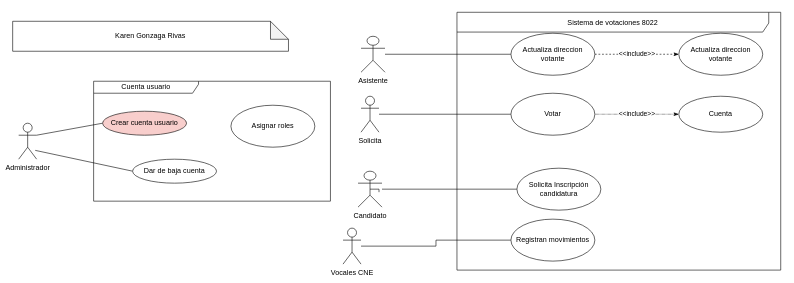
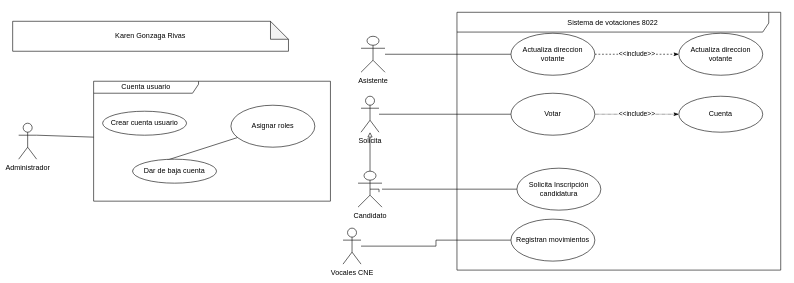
(144, 123) -> (144, 123)
(70, 129) -> (64, 136)
none -> (370, 154)
(84, 161) -> (203, 149)
